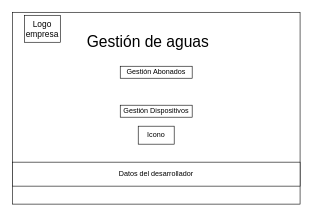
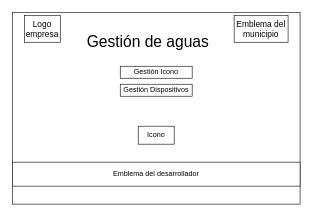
none -> (261, 29)
(156, 72) -> (156, 72)
(156, 111) -> (156, 90)
(156, 174) -> (156, 174)
